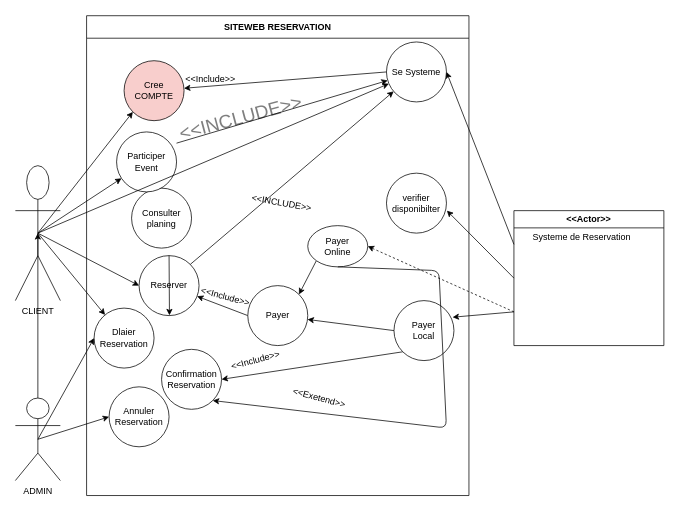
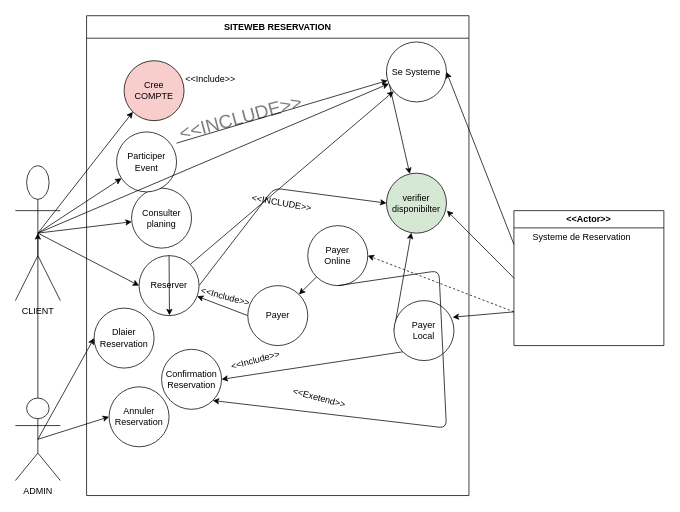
(287, 80) -> (399, 128)
none -> (325, 195)
(417, 203) -> (417, 203)
(338, 246) -> (338, 255)
(71, 273) -> (84, 227)
(353, 325) -> (403, 278)
